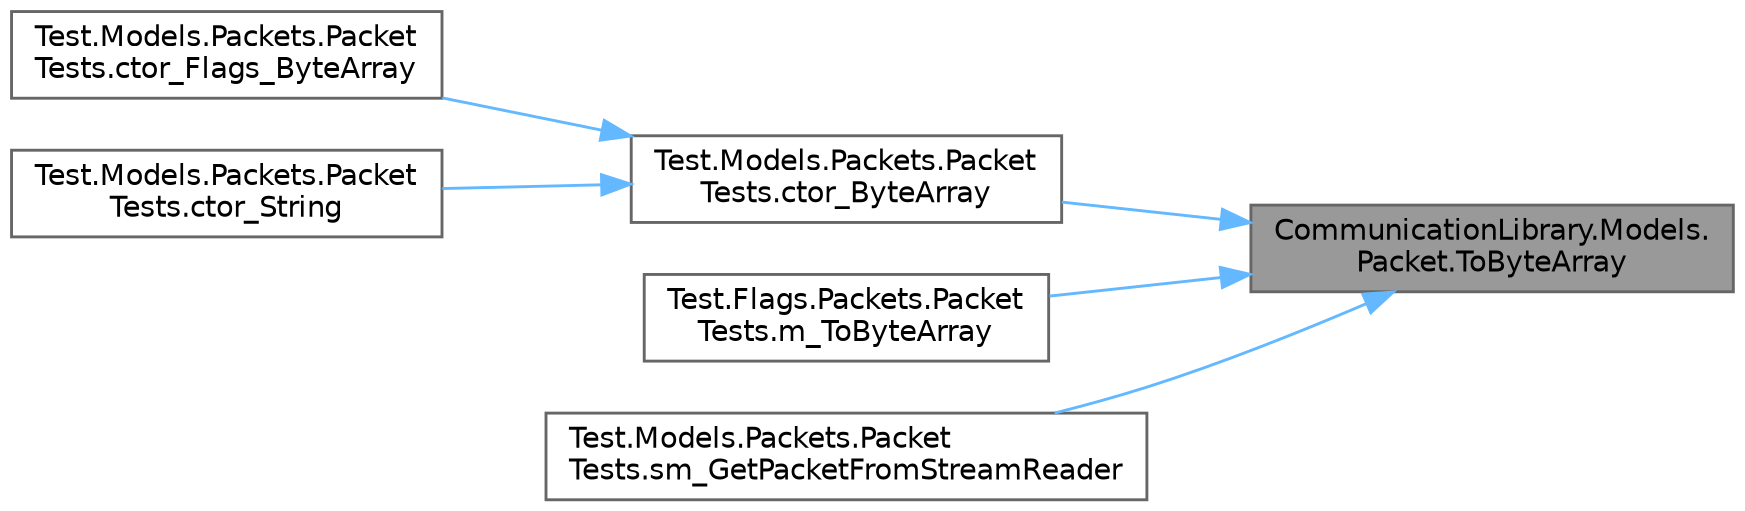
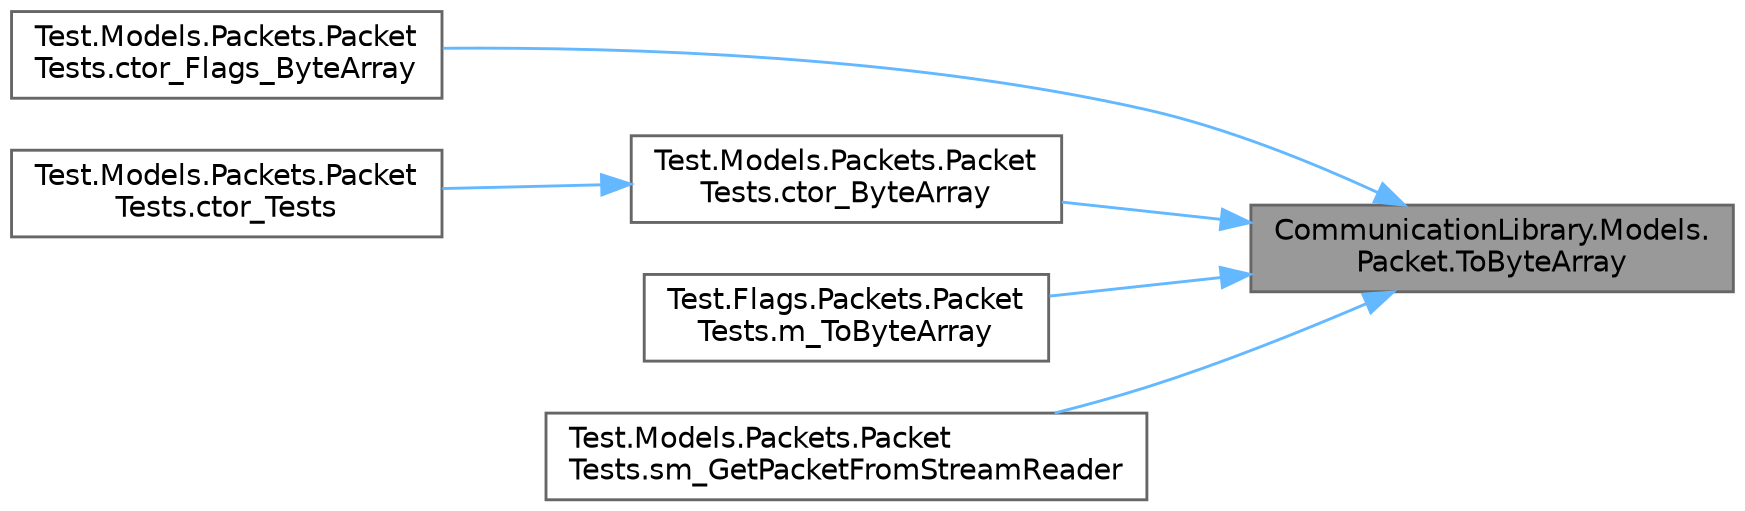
(522, 114) -> (919, 72)
(227, 194) -> (227, 194)
